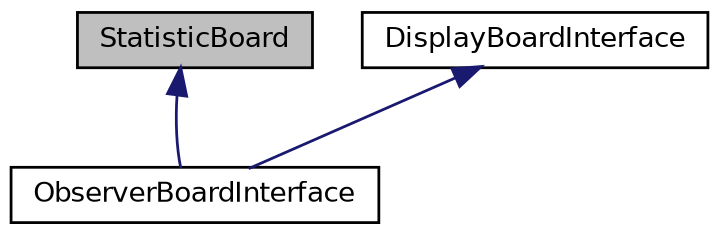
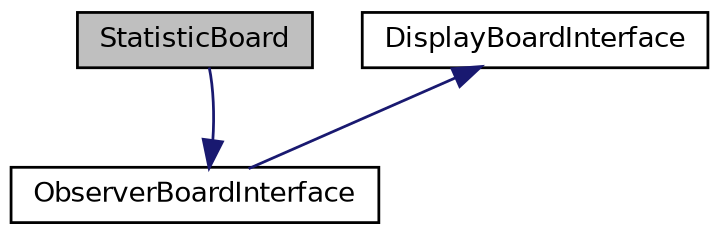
(177, 132) -> (213, 104)
